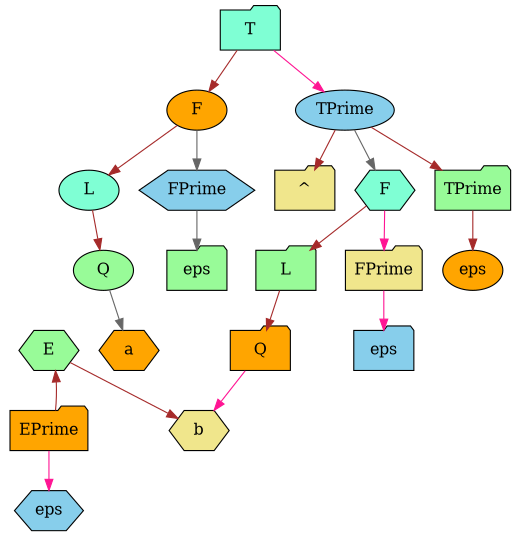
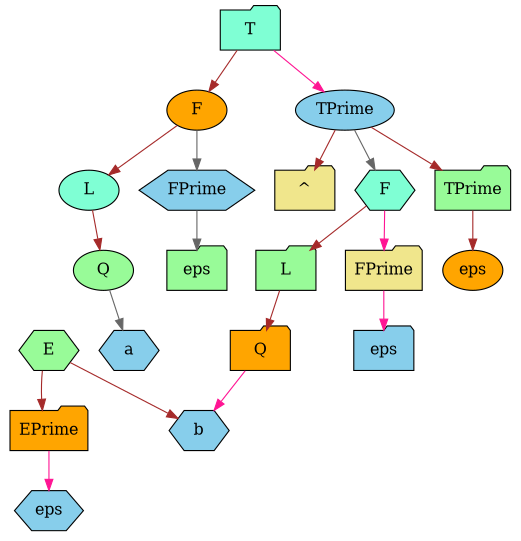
(129, 350) -> (129, 350)
(56, 396) -> (42, 385)
(199, 431) -> (199, 431)
